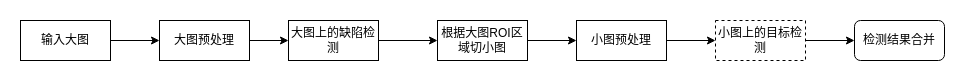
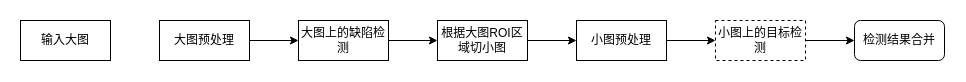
(132, 41) -> none
(334, 41) -> (344, 41)
